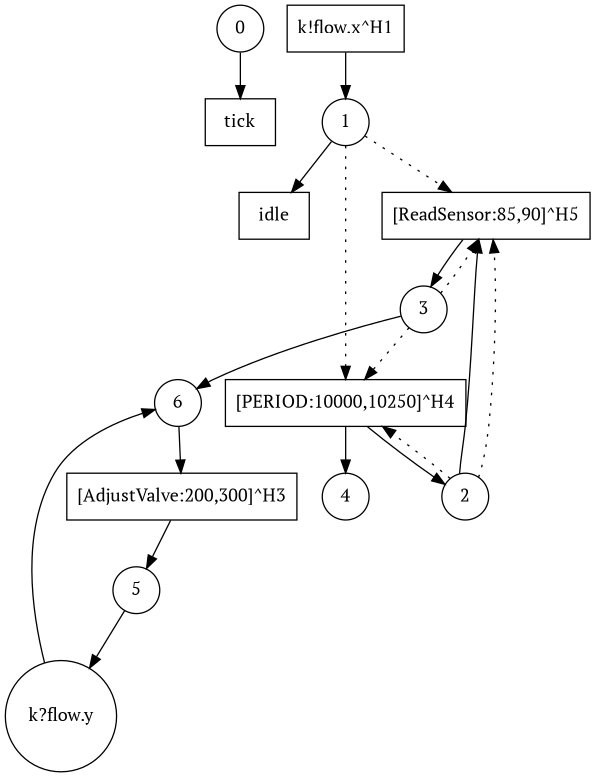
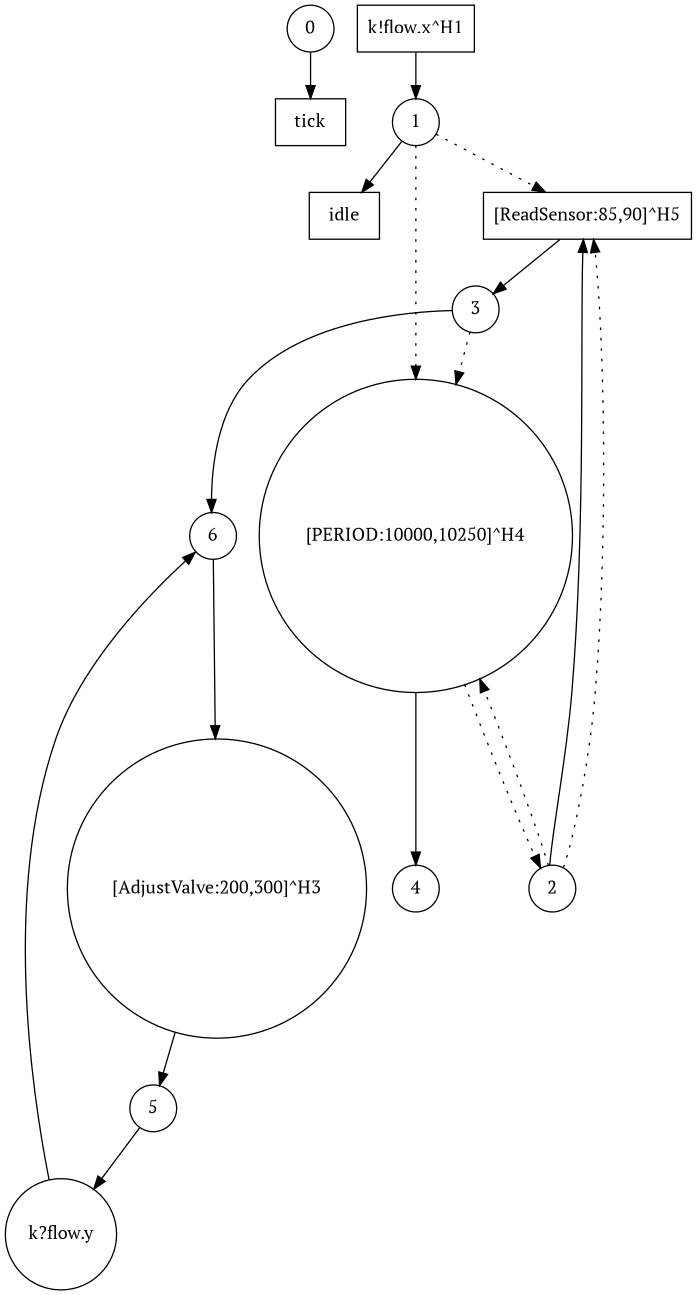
(457, 272) -> none
(346, 403) -> (416, 536)
(400, 453) -> (499, 771)
(182, 497) -> (217, 889)
